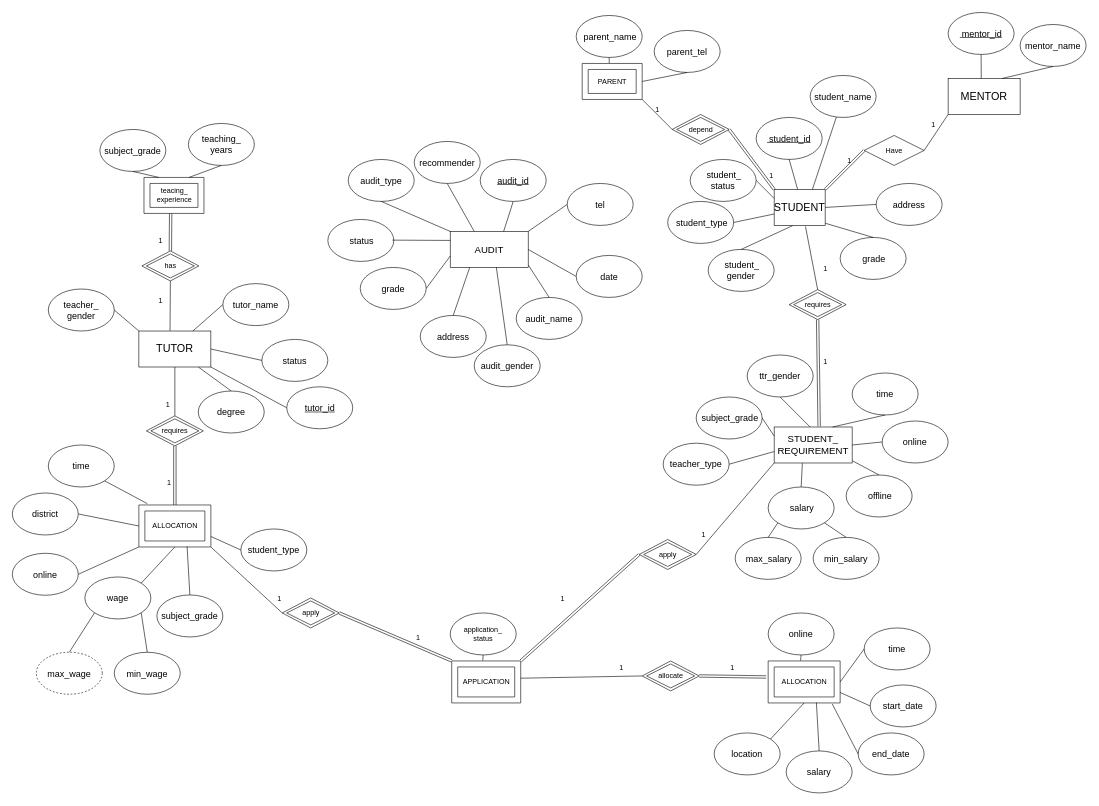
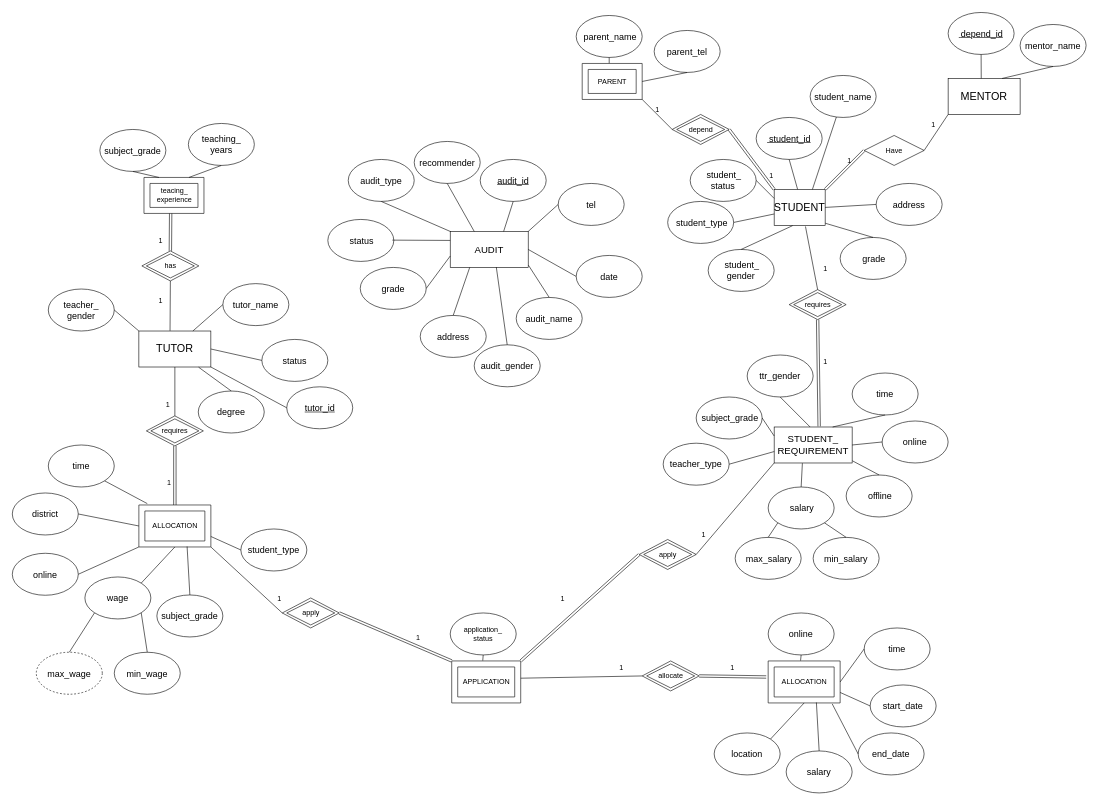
(981, 33) -> (981, 33)
(600, 204) -> (591, 204)
